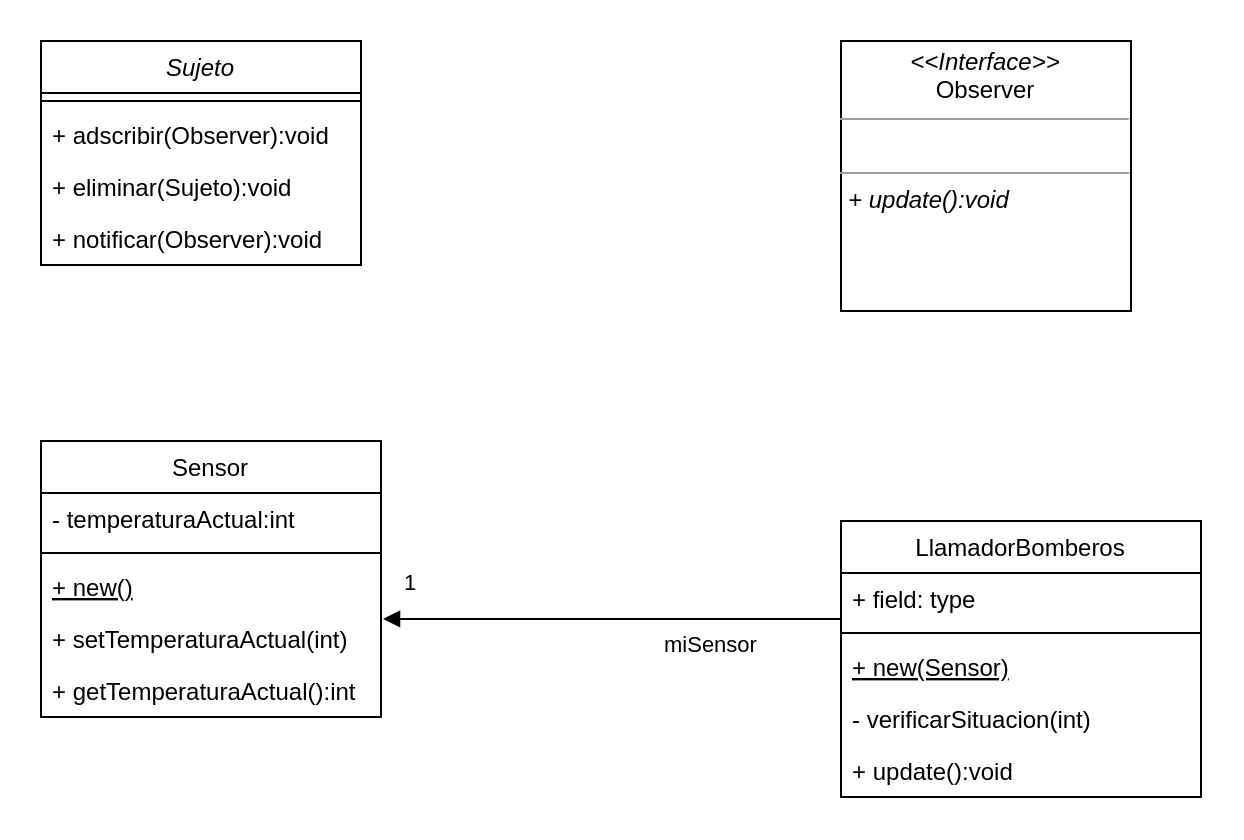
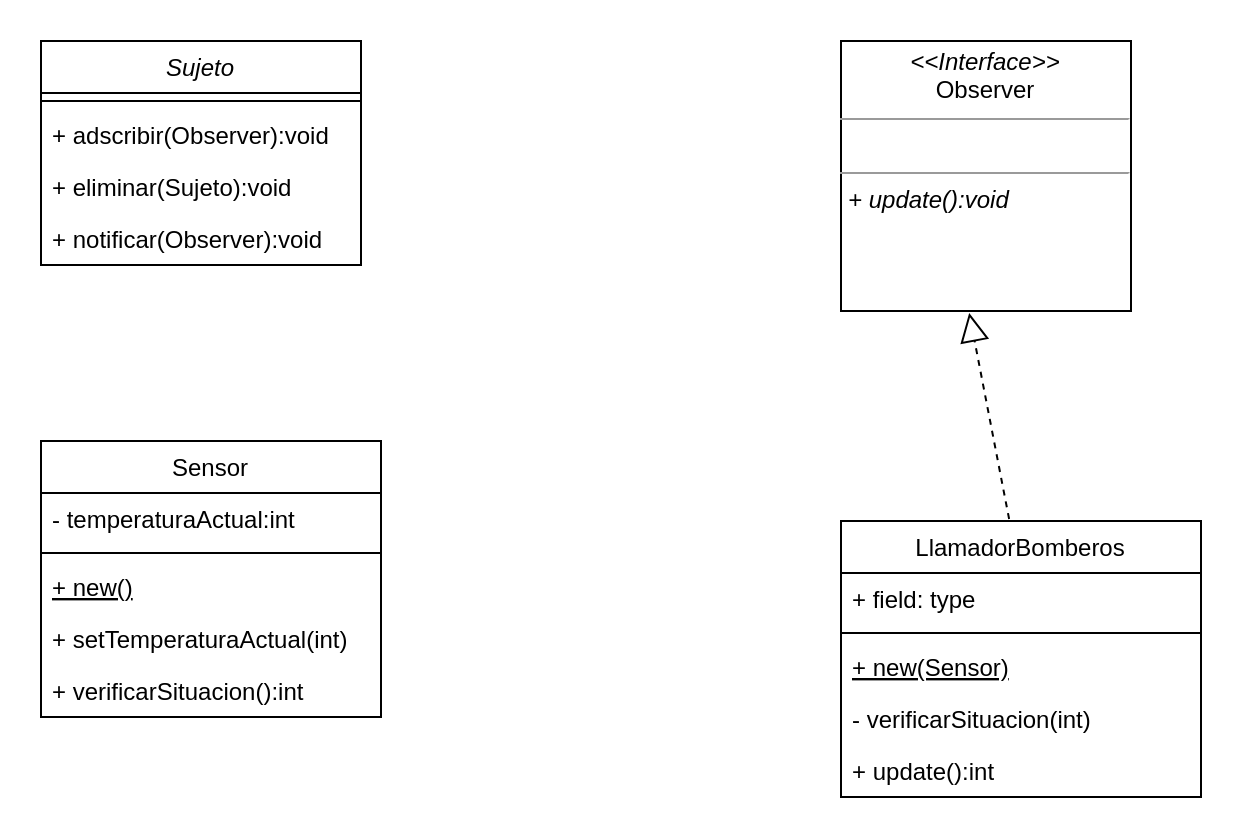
none -> (992, 430)
(619, 619) -> none
(228, 692) -> (205, 692)
(943, 772) -> (937, 772)
